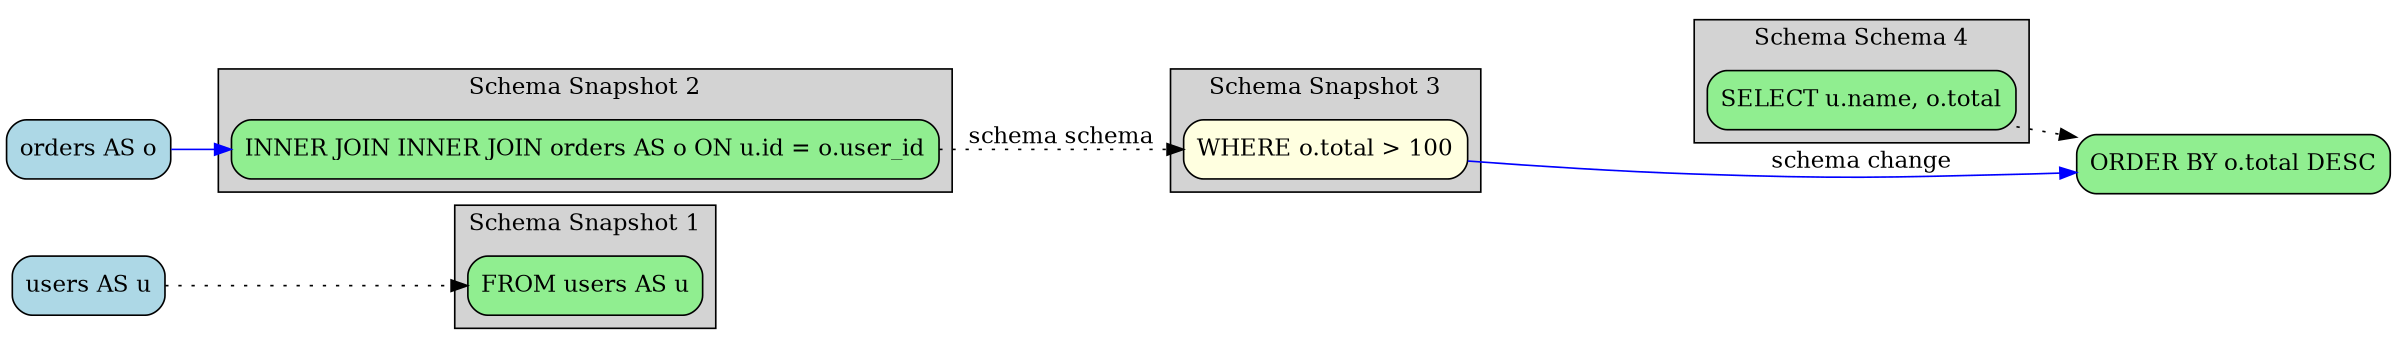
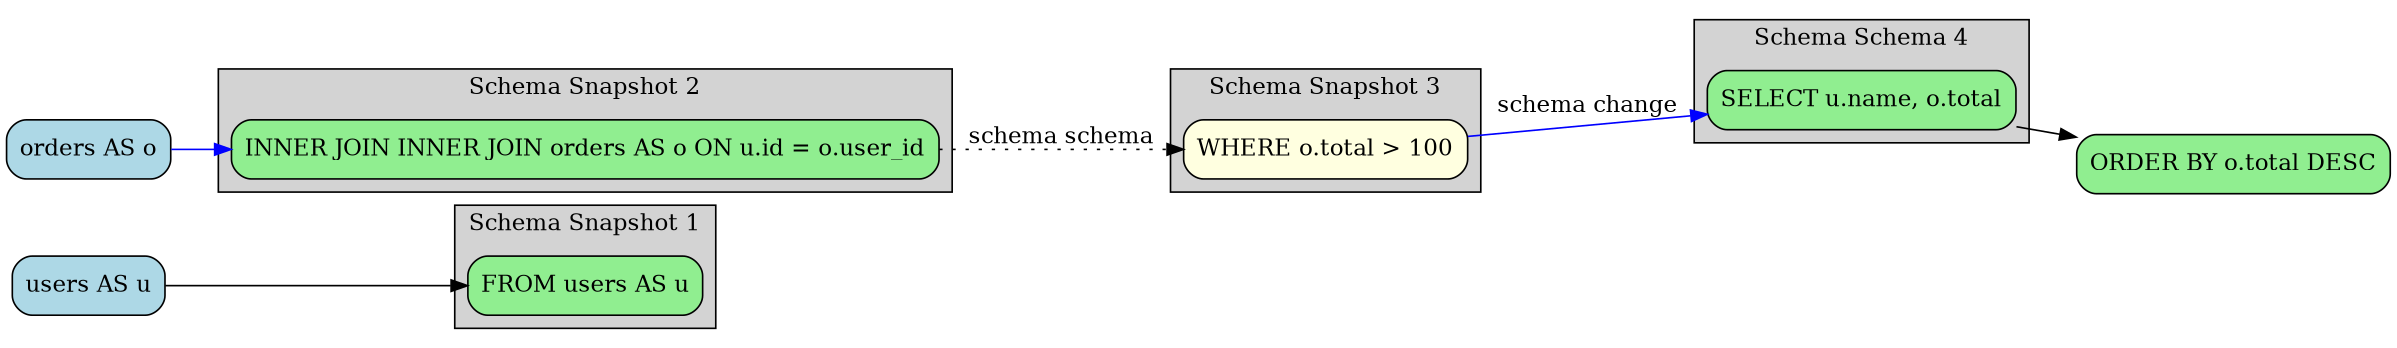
(2039, 131) -> (2039, 131)
(1764, 176) -> (1579, 126)
(308, 286) -> (308, 286)
